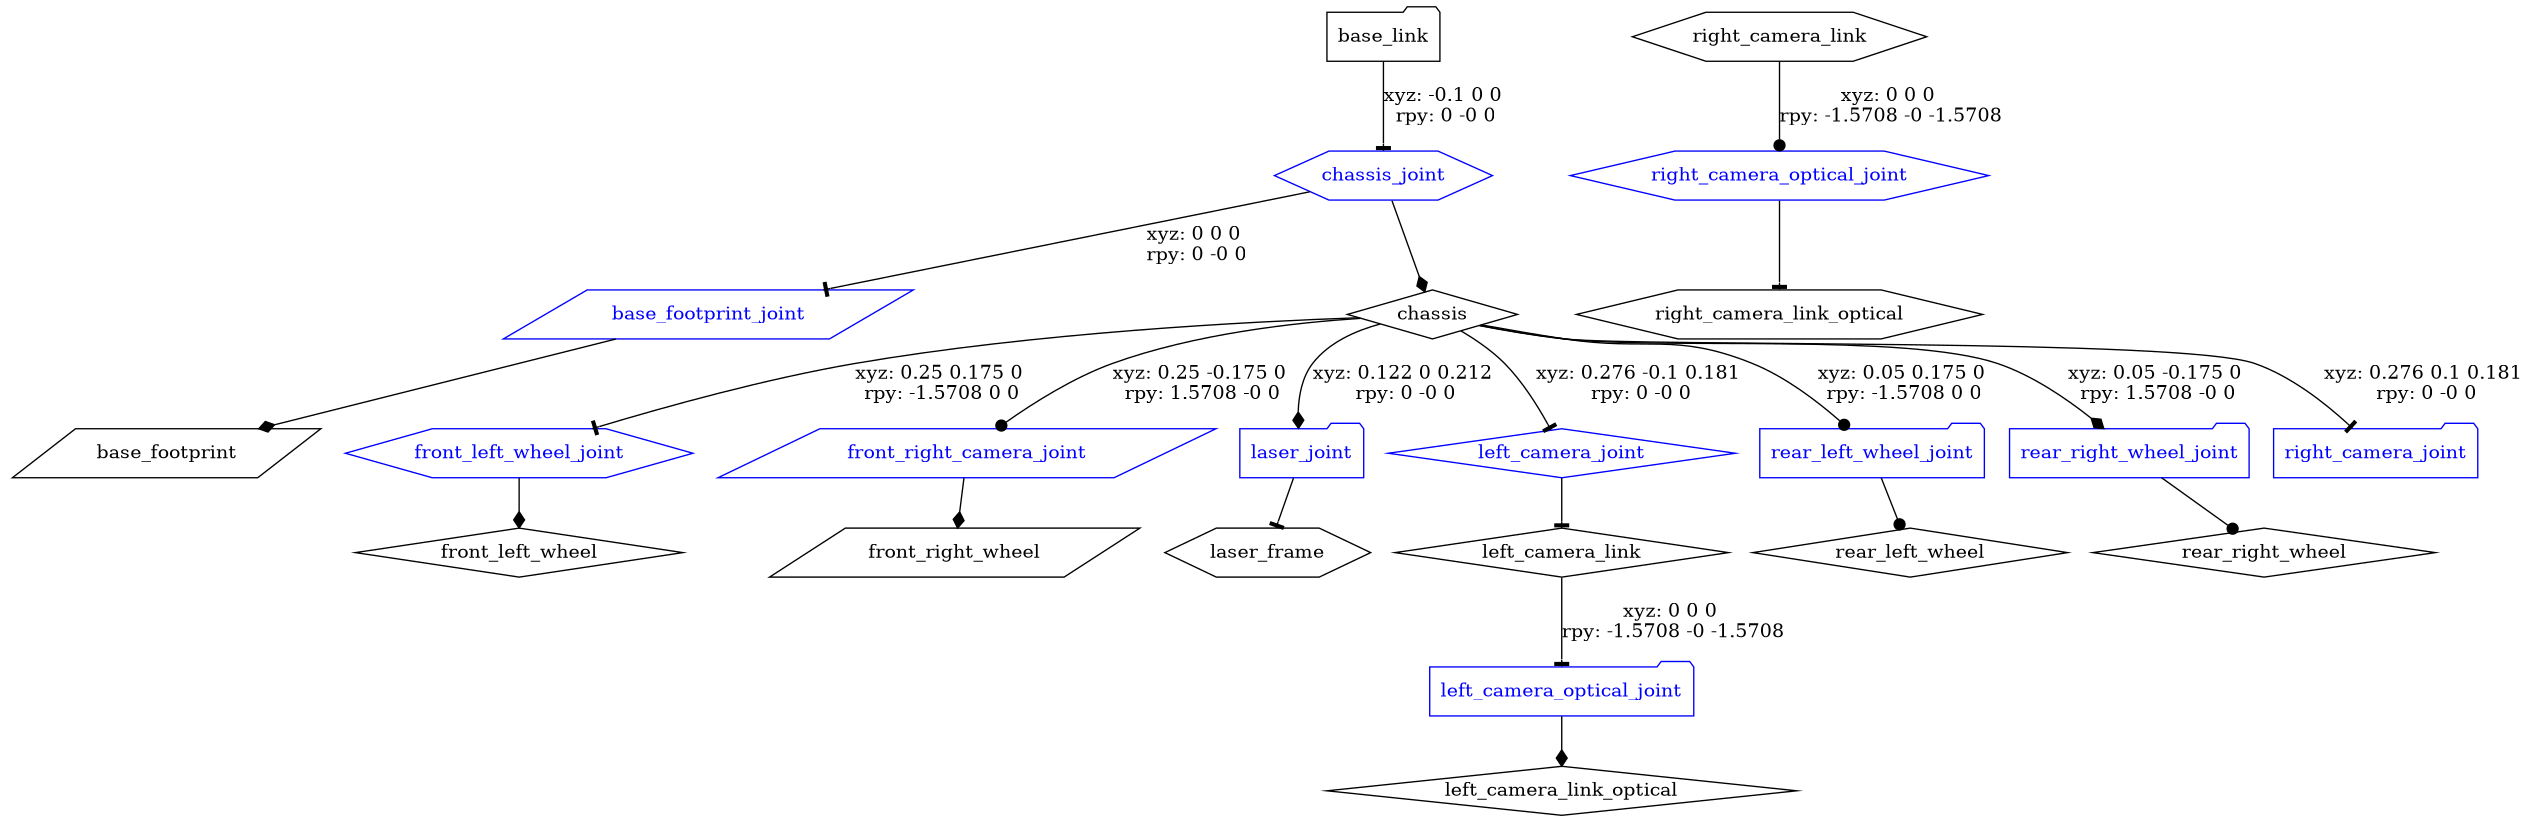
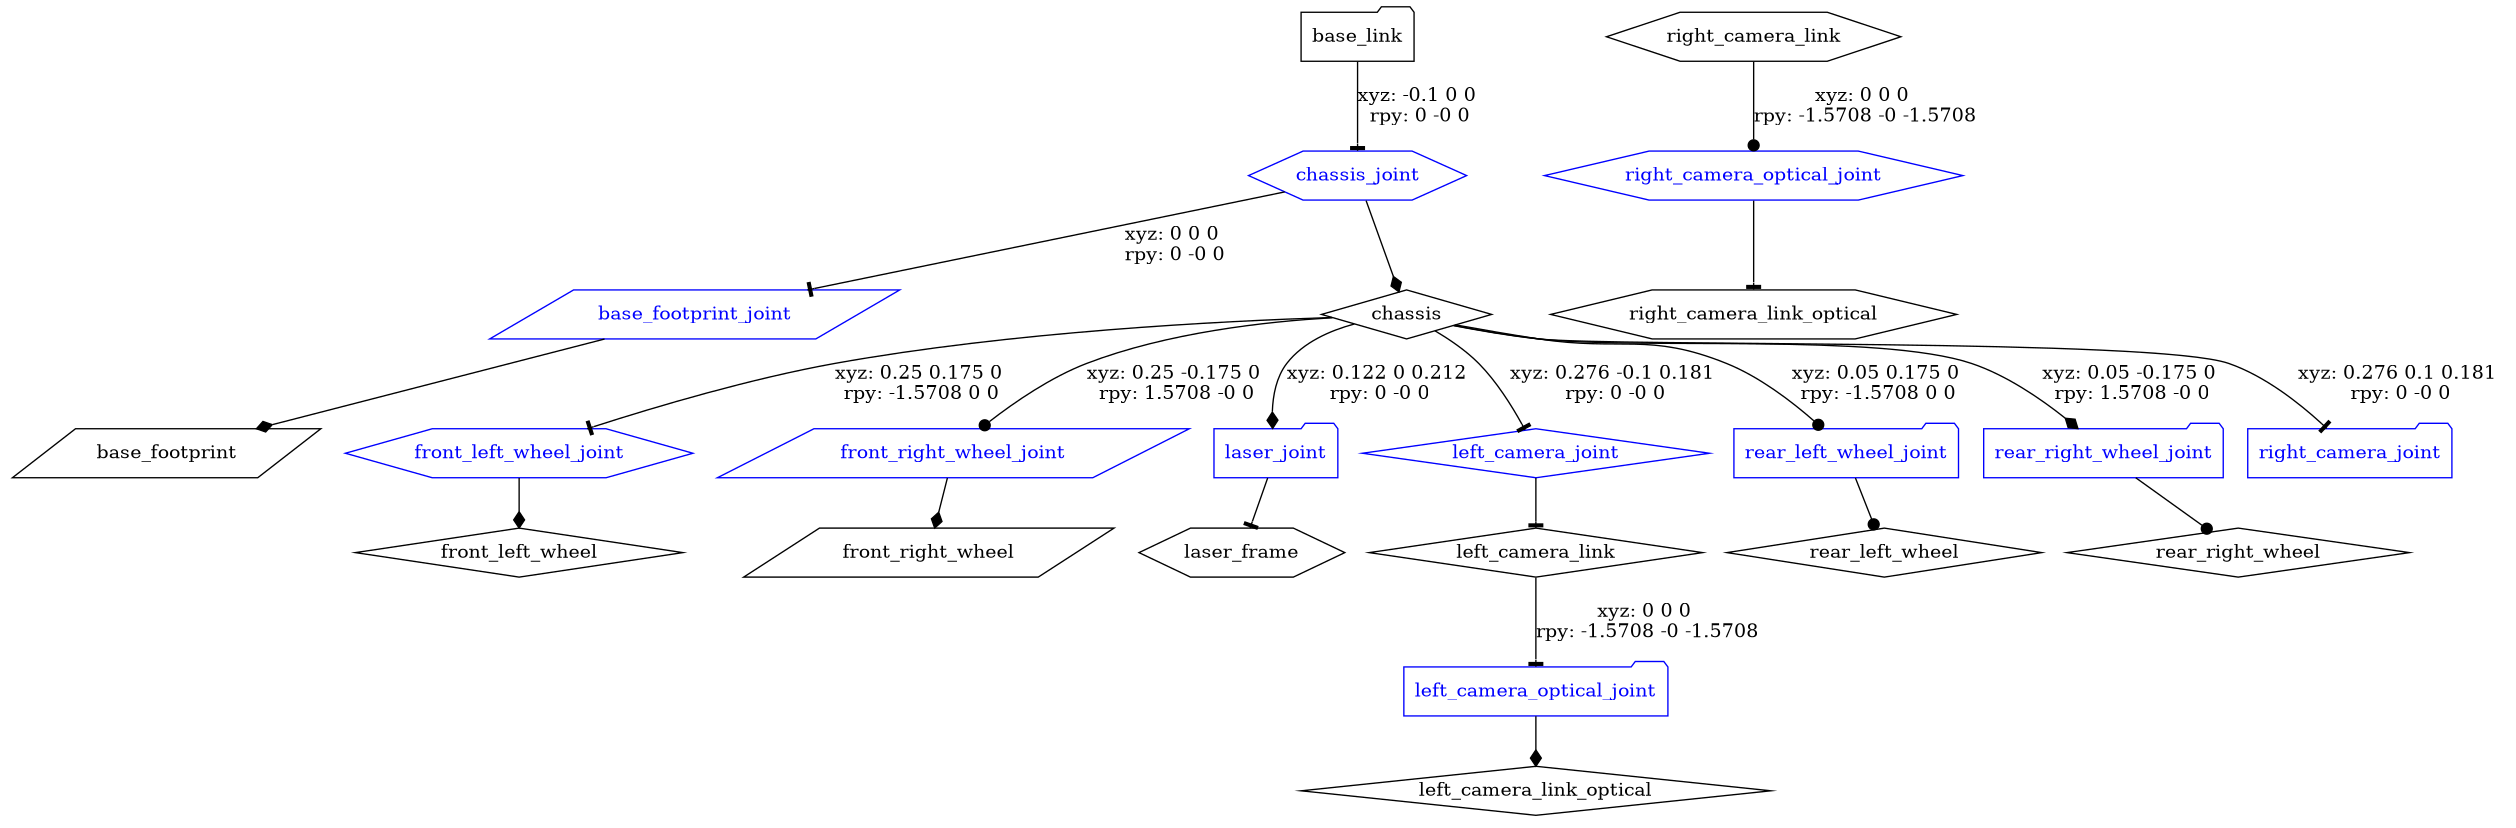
(967, 453) -> (953, 453)
